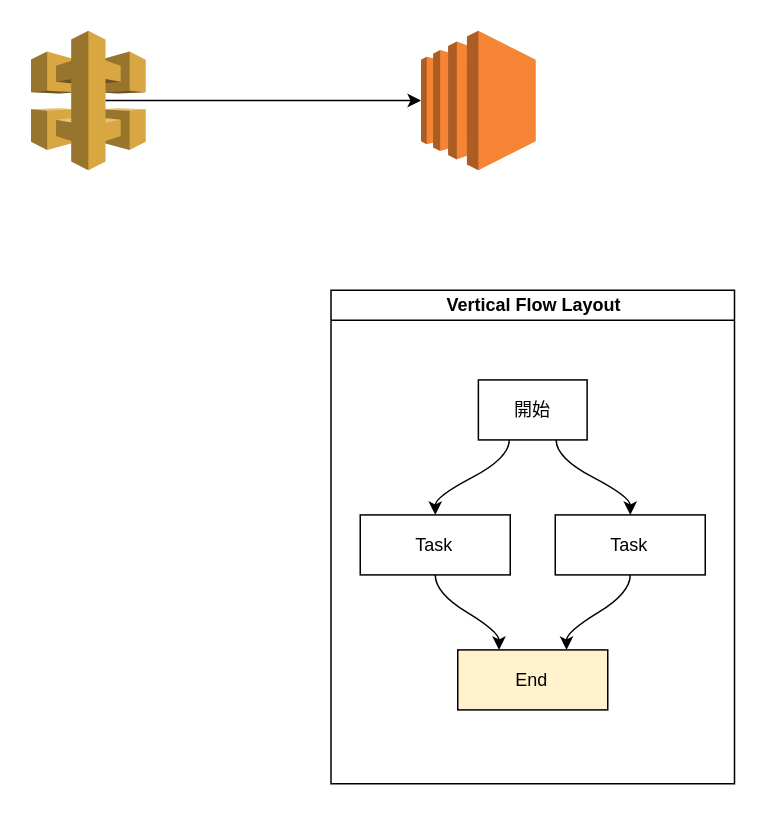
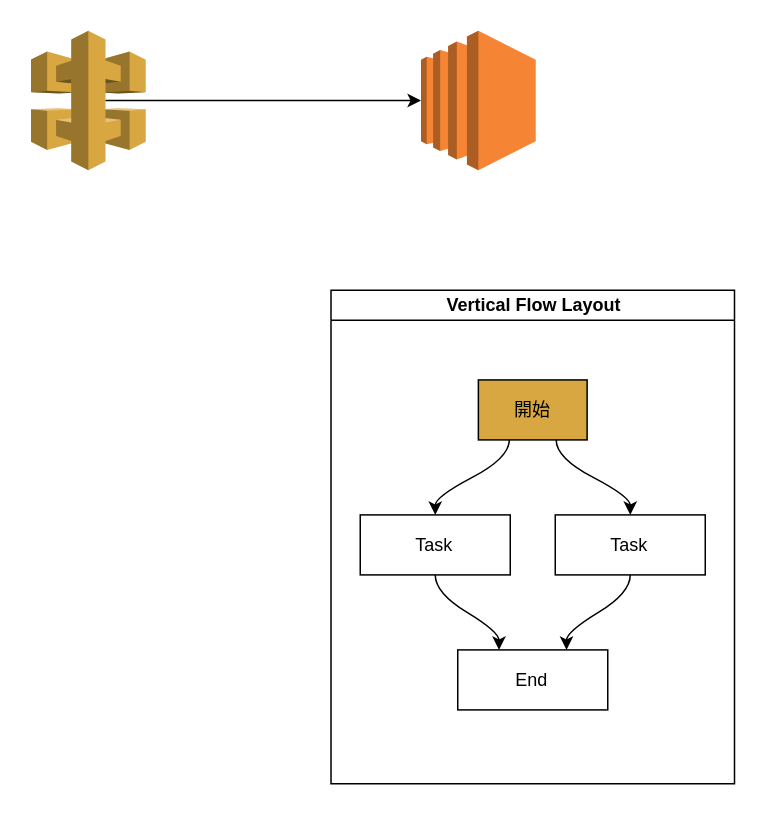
(532, 410) -> (532, 410)
(532, 680) -> (532, 680)
